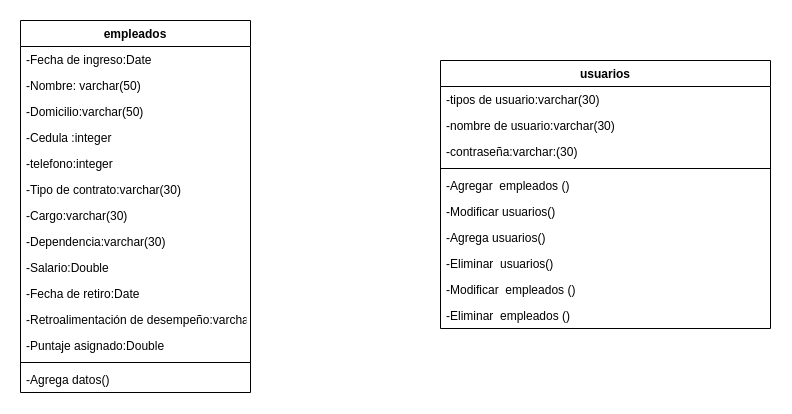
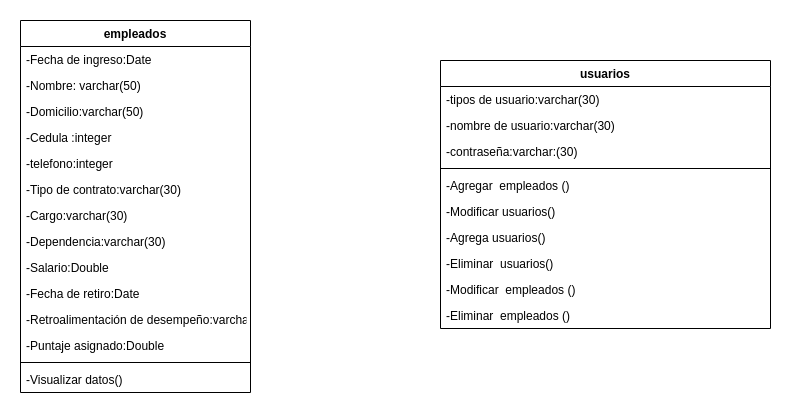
(75, 380) -> (84, 380)
